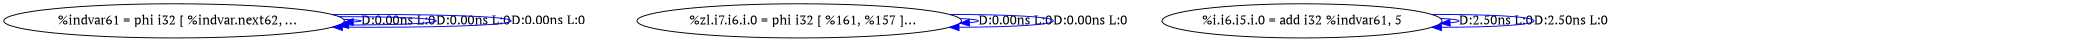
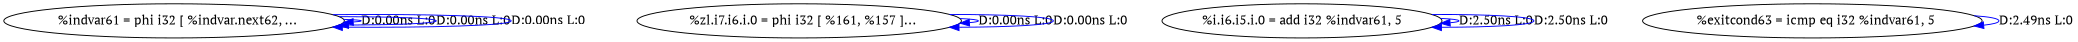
none -> (1812, 21)
